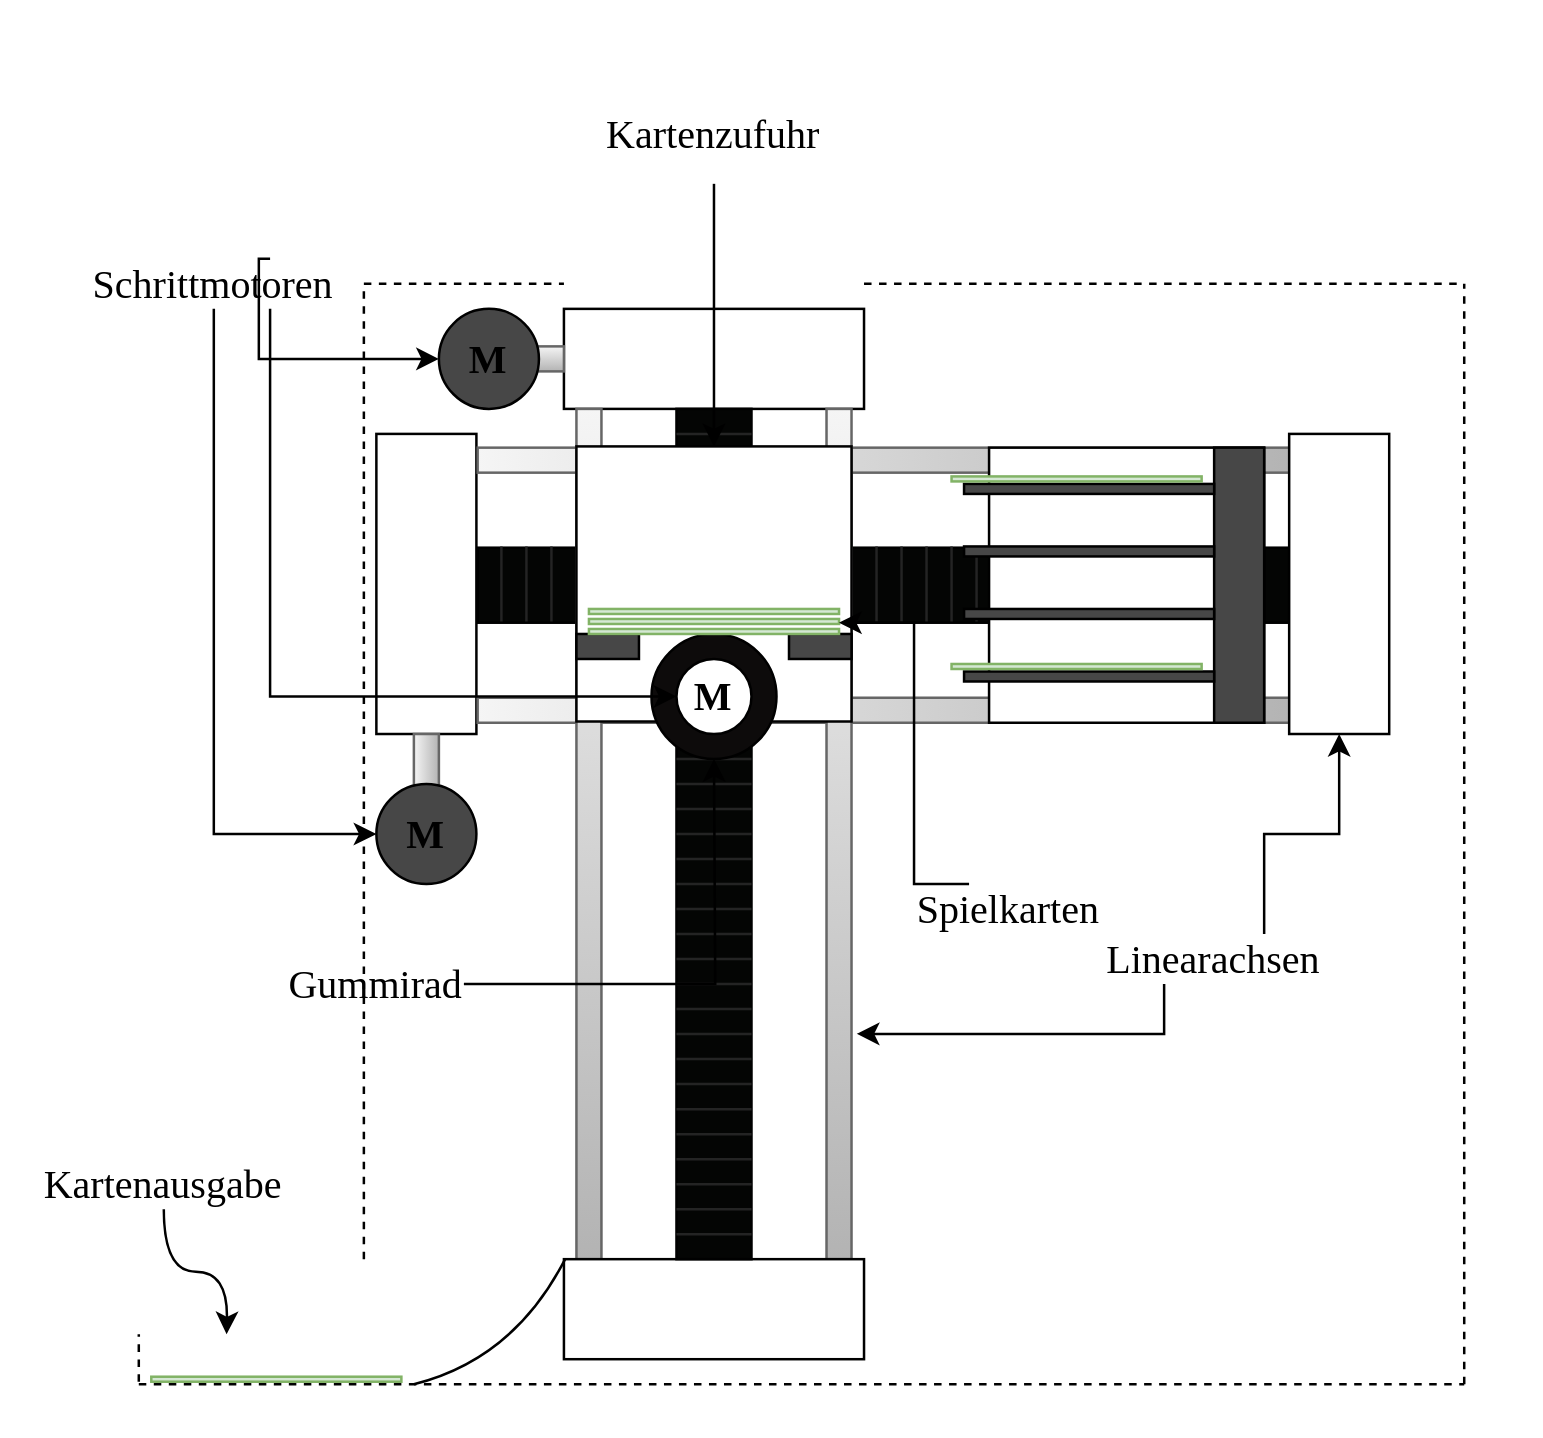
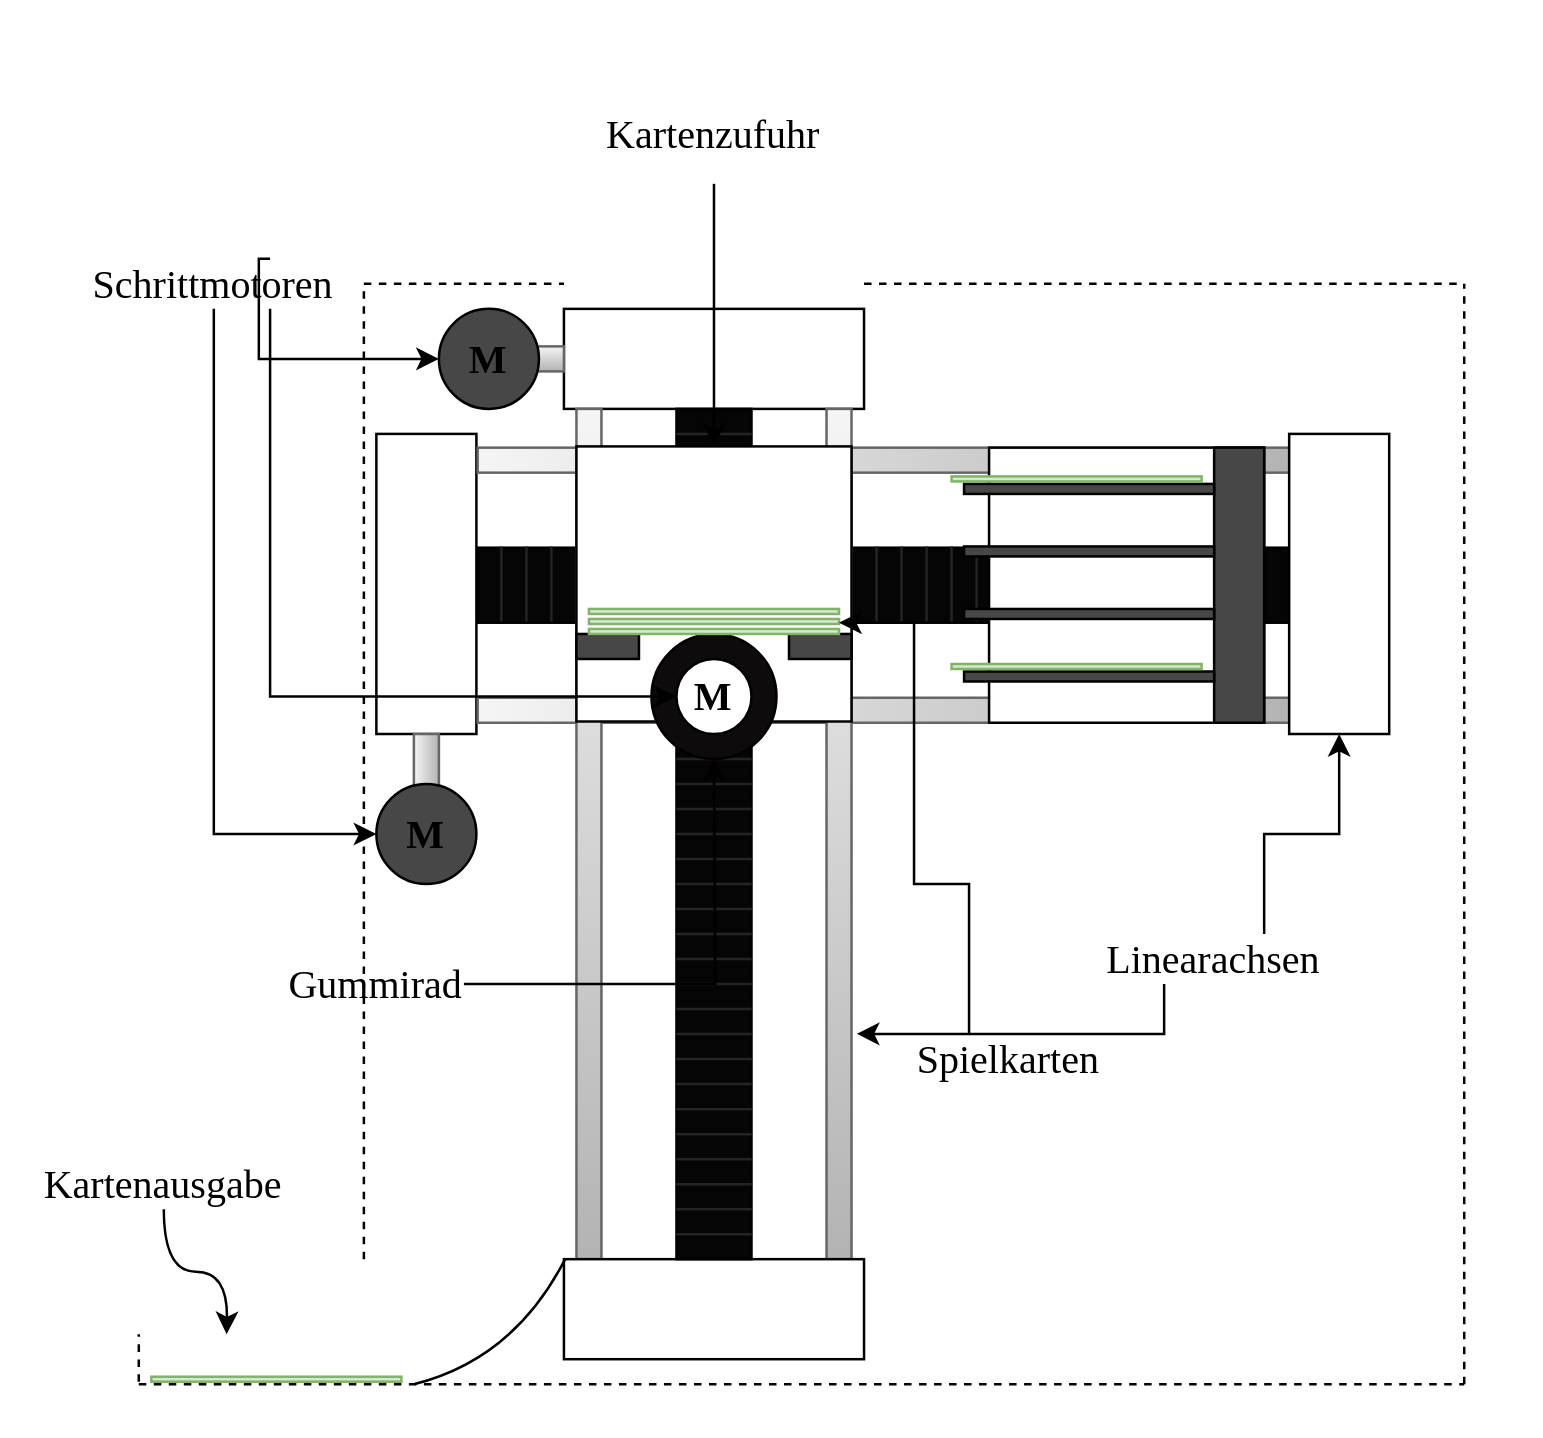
(1009, 909) -> (1009, 1059)
